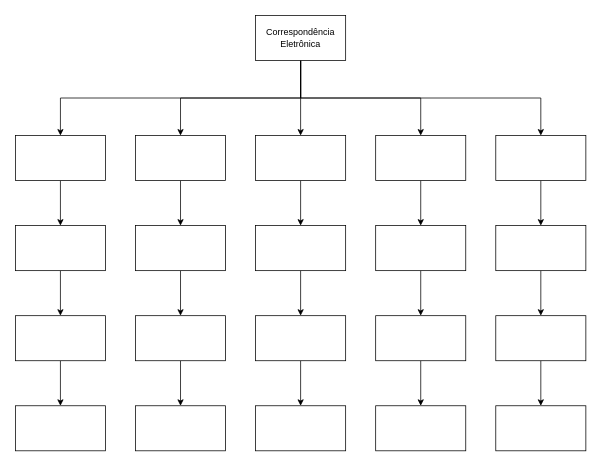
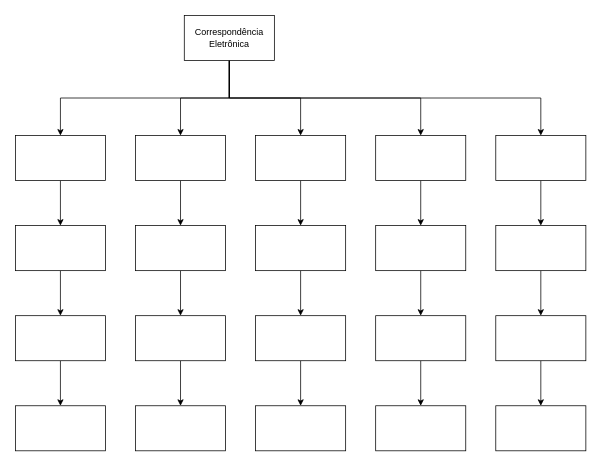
(300, 38) -> (229, 38)
